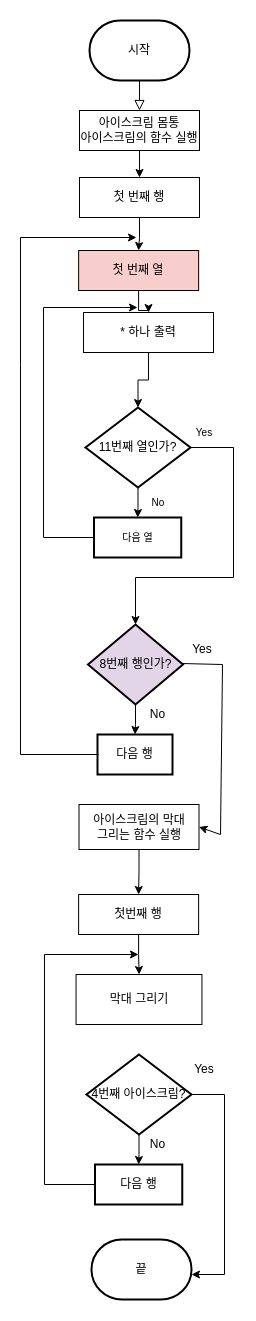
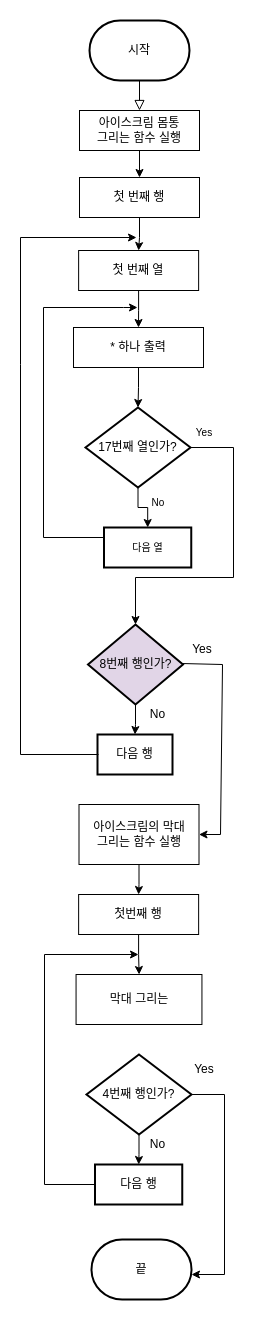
(140, 131) -> (140, 131)
(139, 271) -> (139, 271)
(149, 333) -> (139, 348)
(138, 448) -> (138, 448)
(138, 538) -> (148, 548)
(139, 827) -> (139, 835)
(140, 1000) -> (140, 1000)
(139, 1095) -> (139, 1095)
